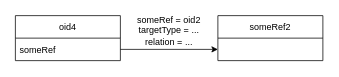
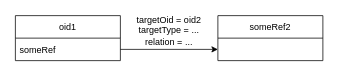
(68, 27) -> (68, 27)
(169, 30) -> (169, 30)
